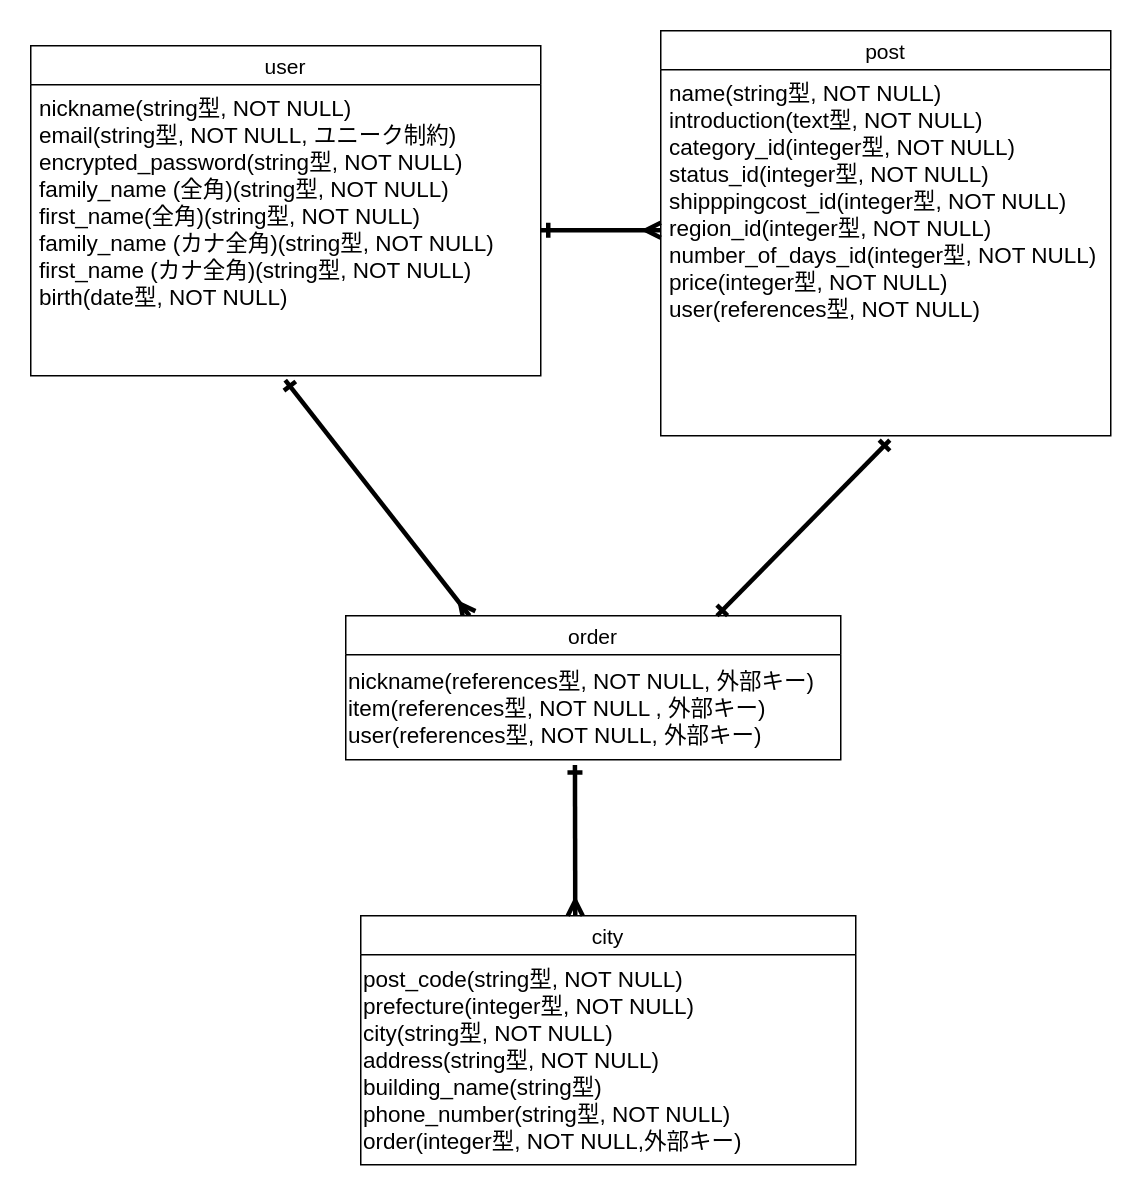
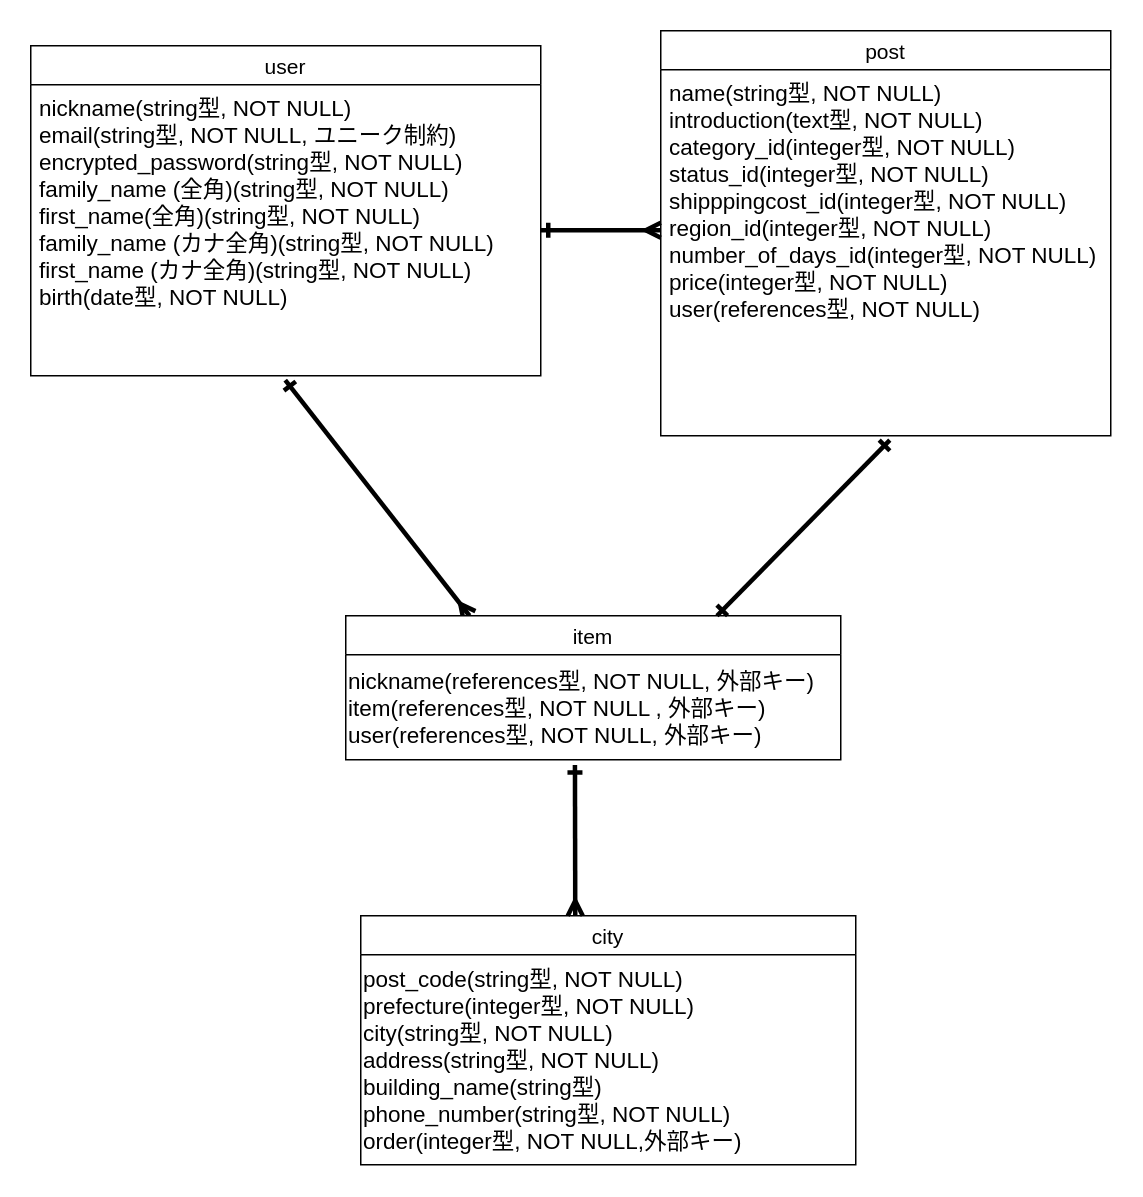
(593, 637) -> (593, 637)
